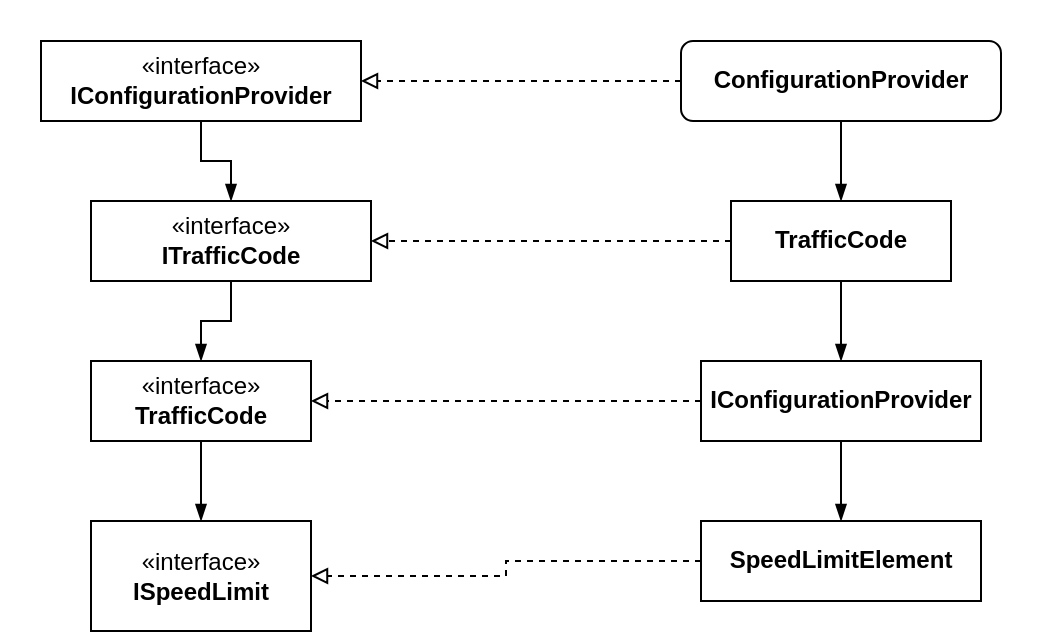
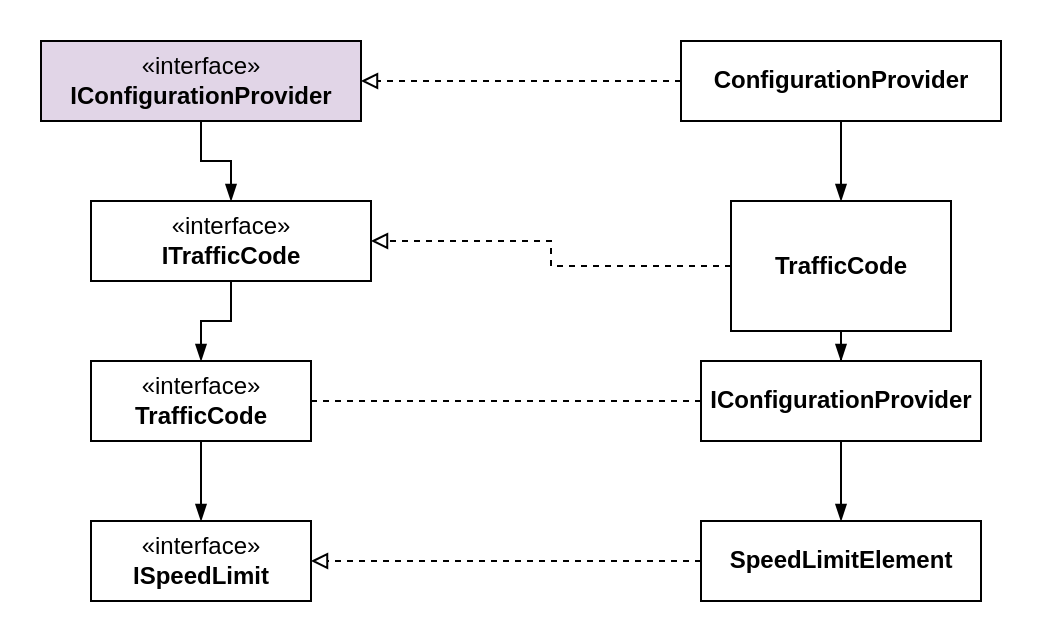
(201, 81) -> (201, 81)
(841, 81) -> (841, 81)
(841, 241) -> (841, 266)
(328, 401) -> (321, 401)
(201, 576) -> (201, 561)
